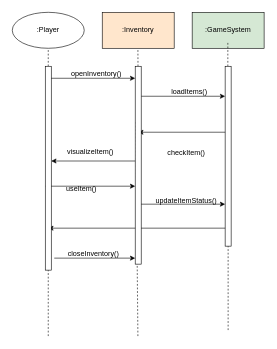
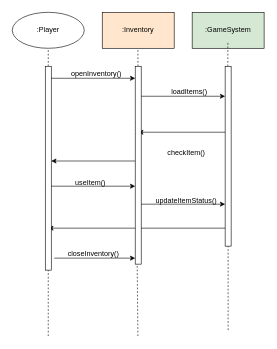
(90, 152) -> none
(81, 189) -> (90, 183)
